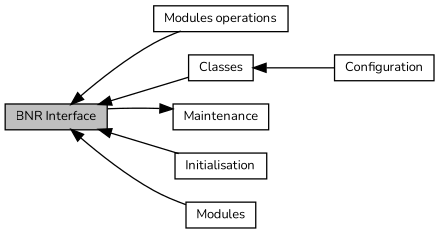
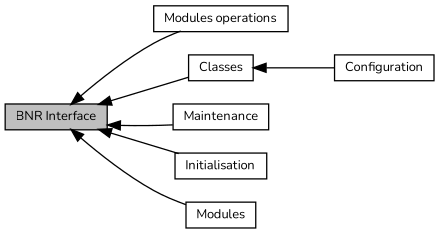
(133, 108) -> (147, 126)
